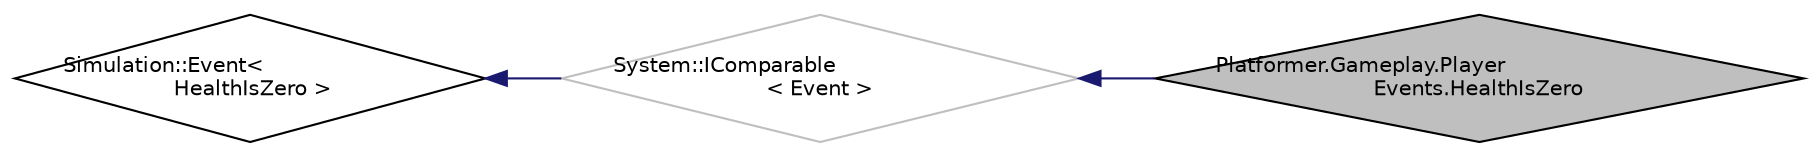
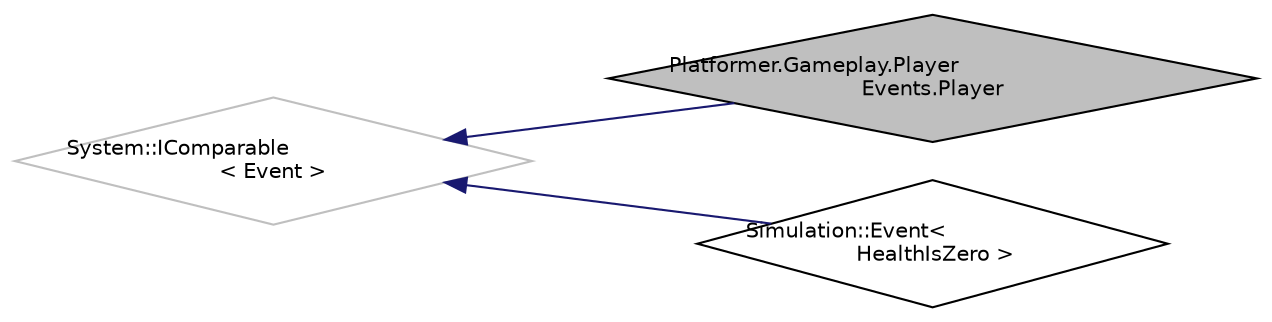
(534, 78) -> (619, 204)
(1479, 78) -> (933, 78)
